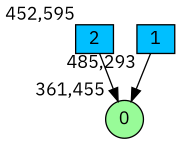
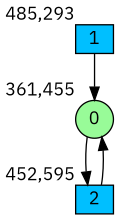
none -> (86, 154)
